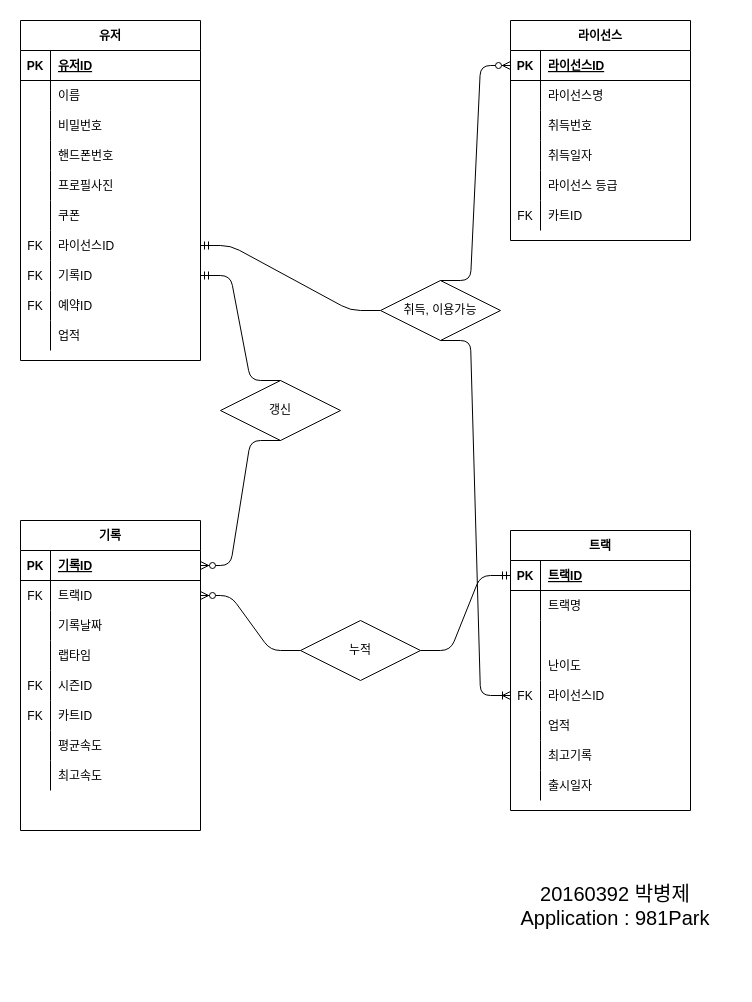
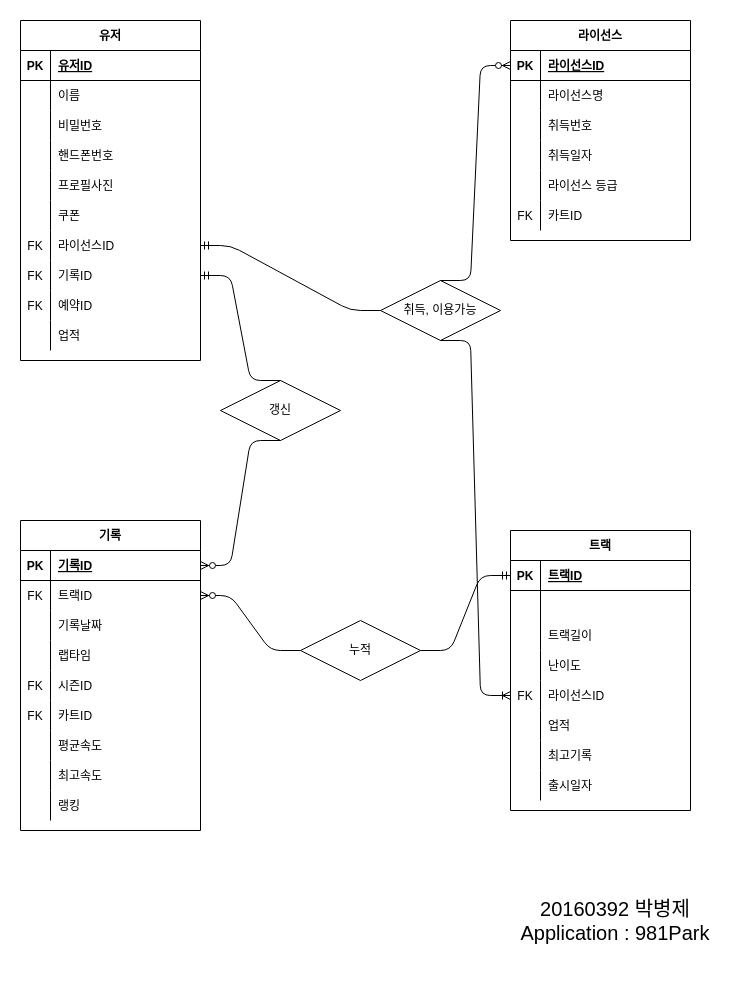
(616, 606) -> none
none -> (616, 636)
none -> (126, 806)
(616, 906) -> (616, 921)
